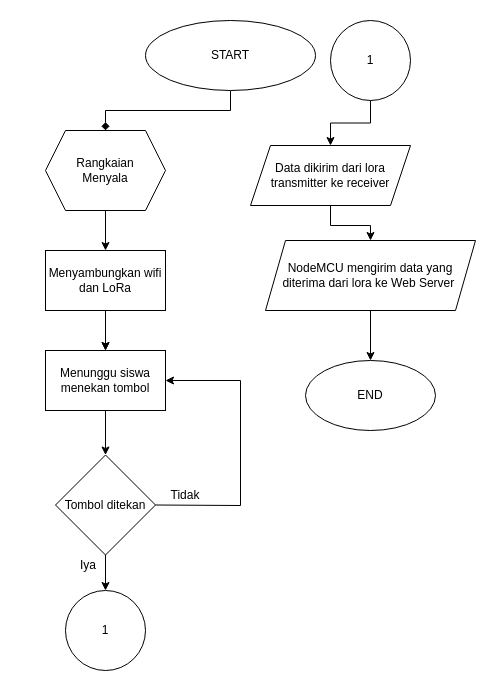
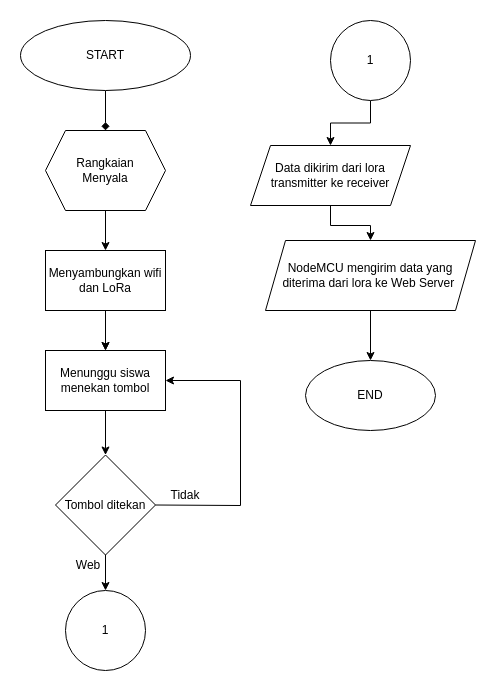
(231, 56) -> (106, 56)
(89, 566) -> (89, 566)
